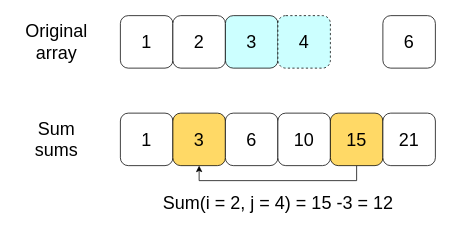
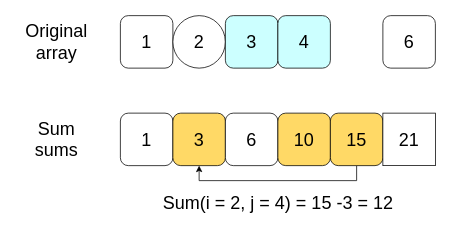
(199, 42) -> (199, 42)
(304, 42) -> (304, 42)
(304, 139) -> (304, 139)
(409, 139) -> (409, 139)
